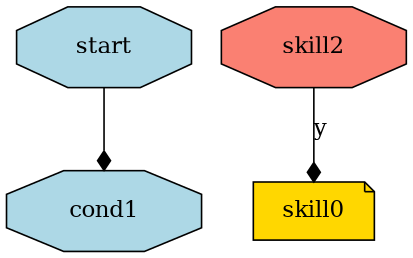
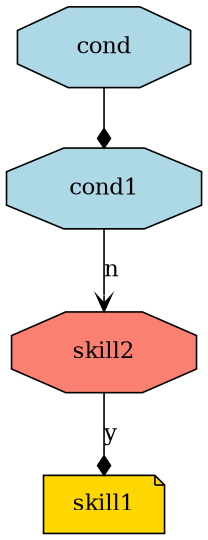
(104, 47) -> (104, 47)
(314, 211) -> (104, 504)
none -> (104, 262)
